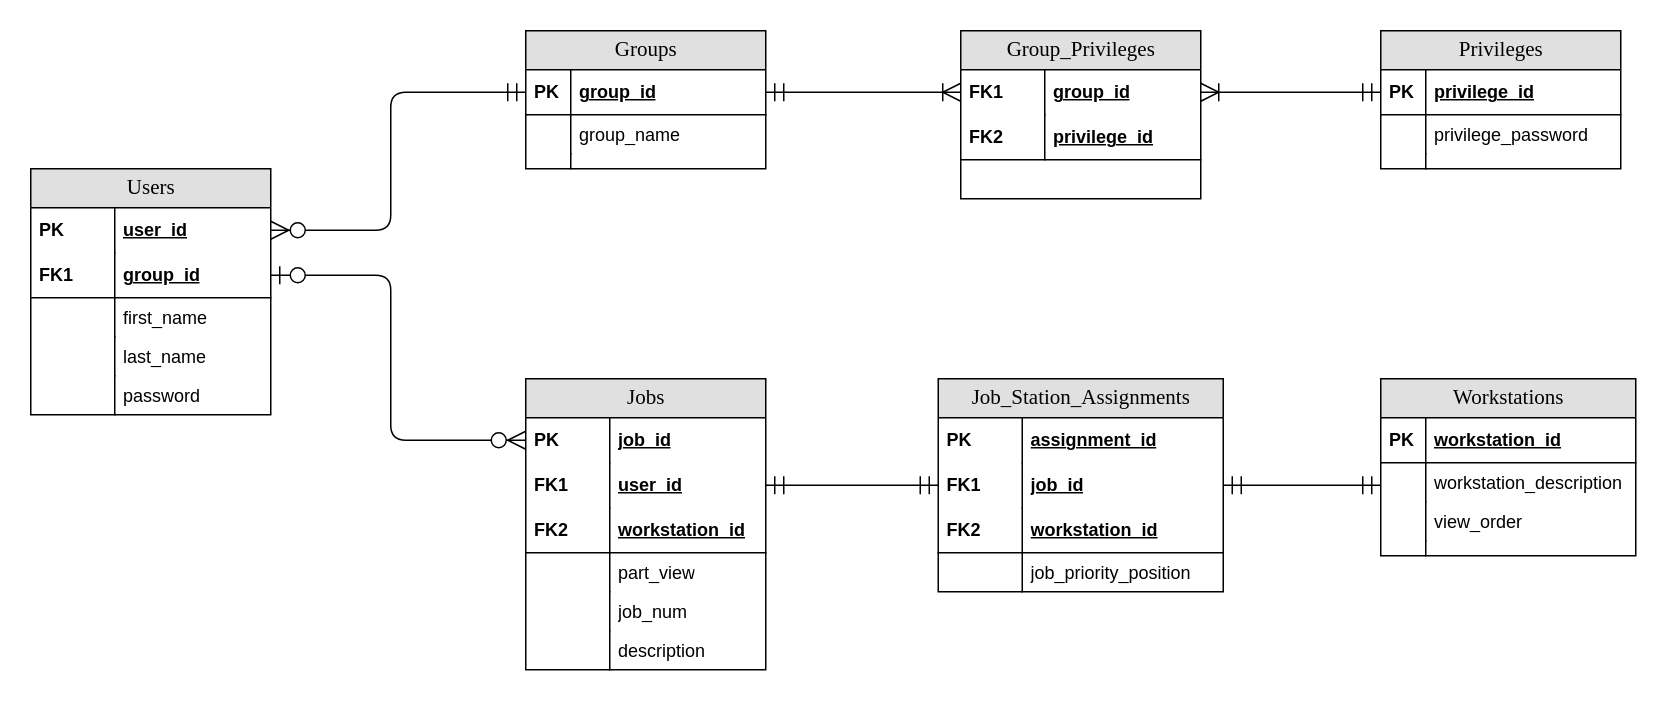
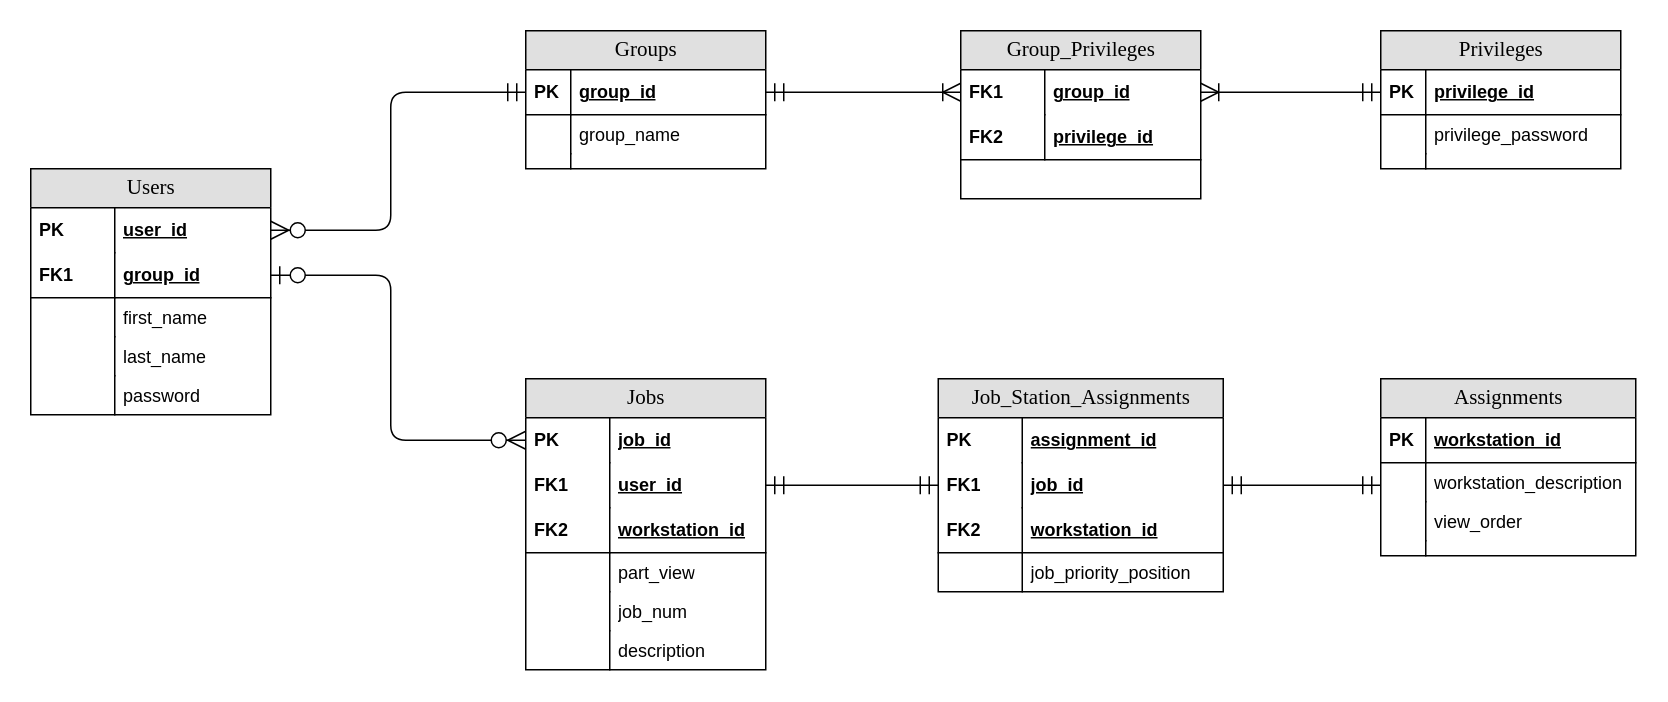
(1509, 398) -> (1509, 398)
